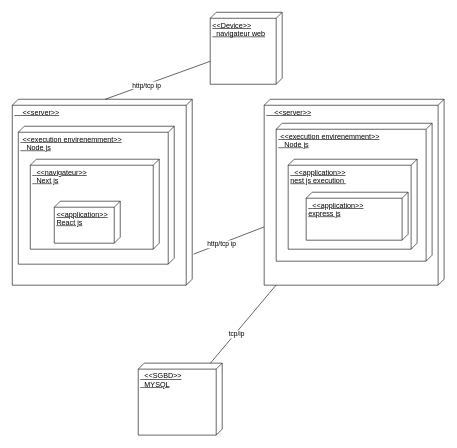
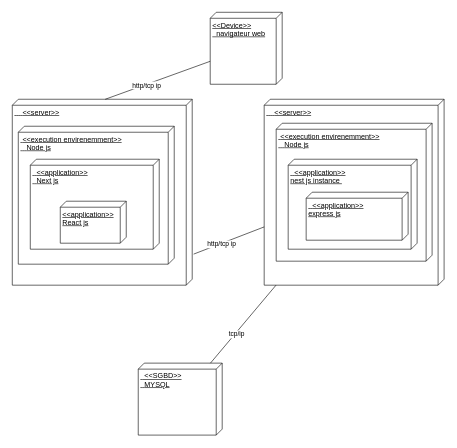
(60, 177) -> (60, 177)
(322, 177) -> (320, 177)
(87, 222) -> (93, 222)
